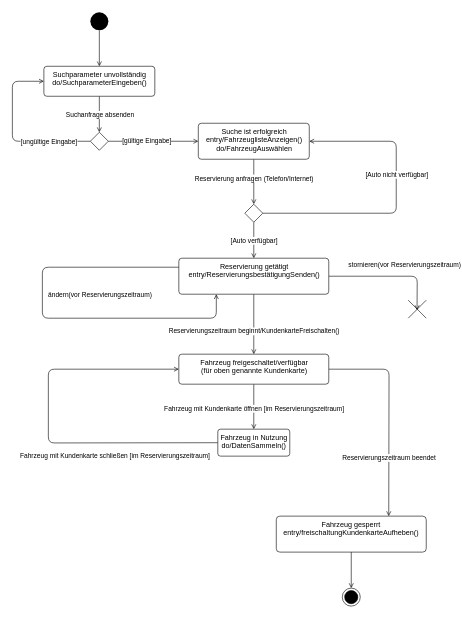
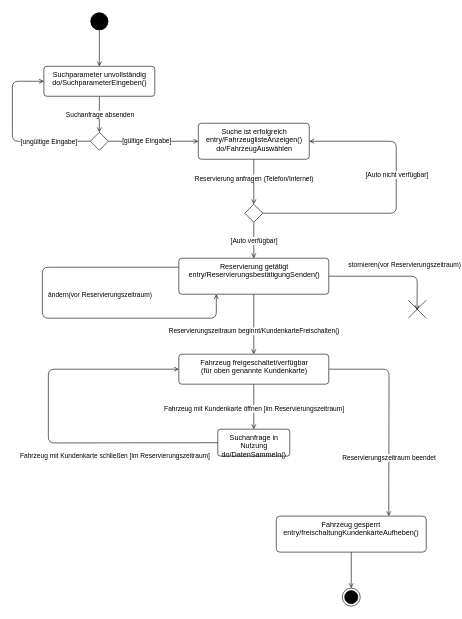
(254, 446) -> (254, 446)
